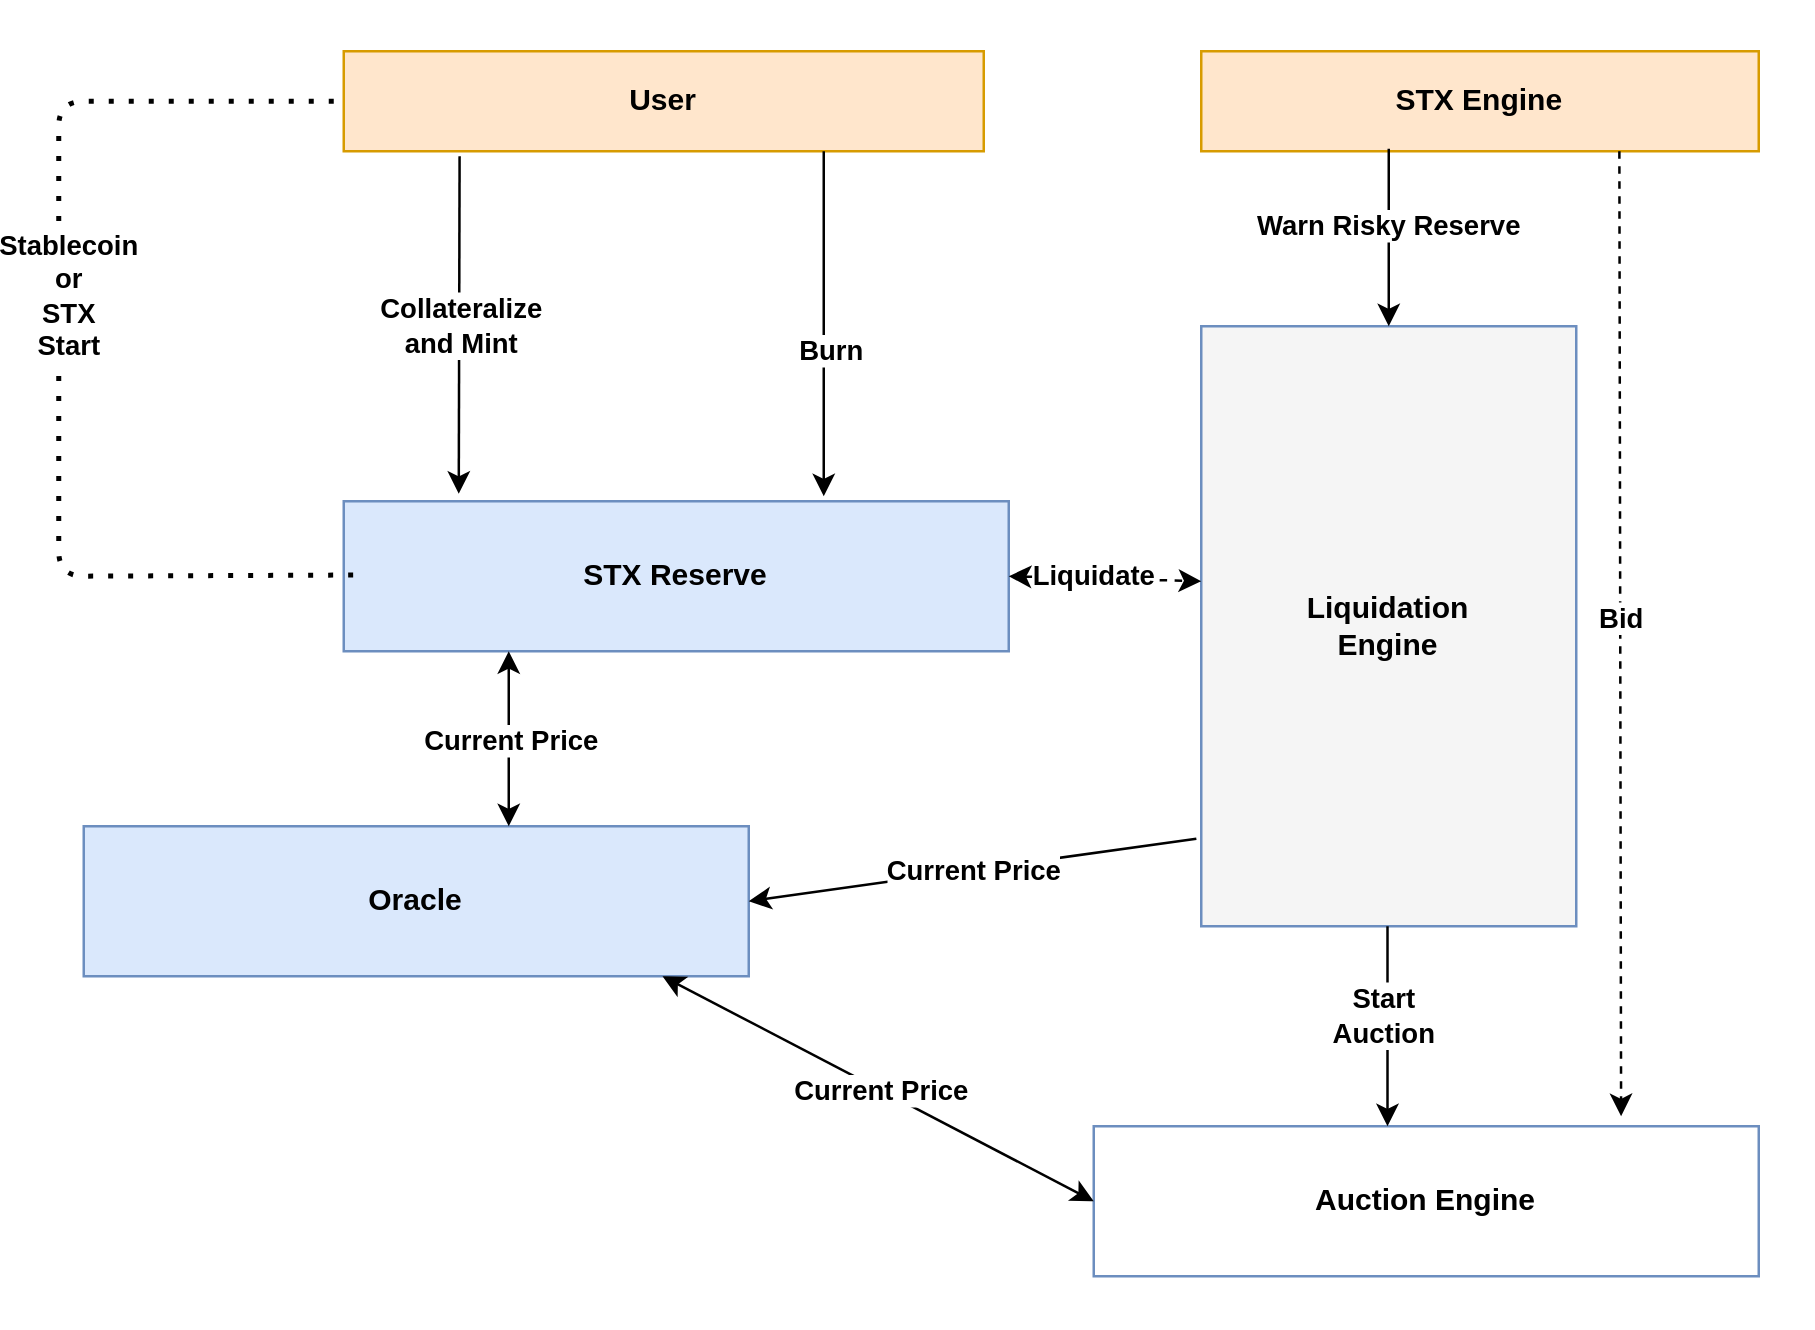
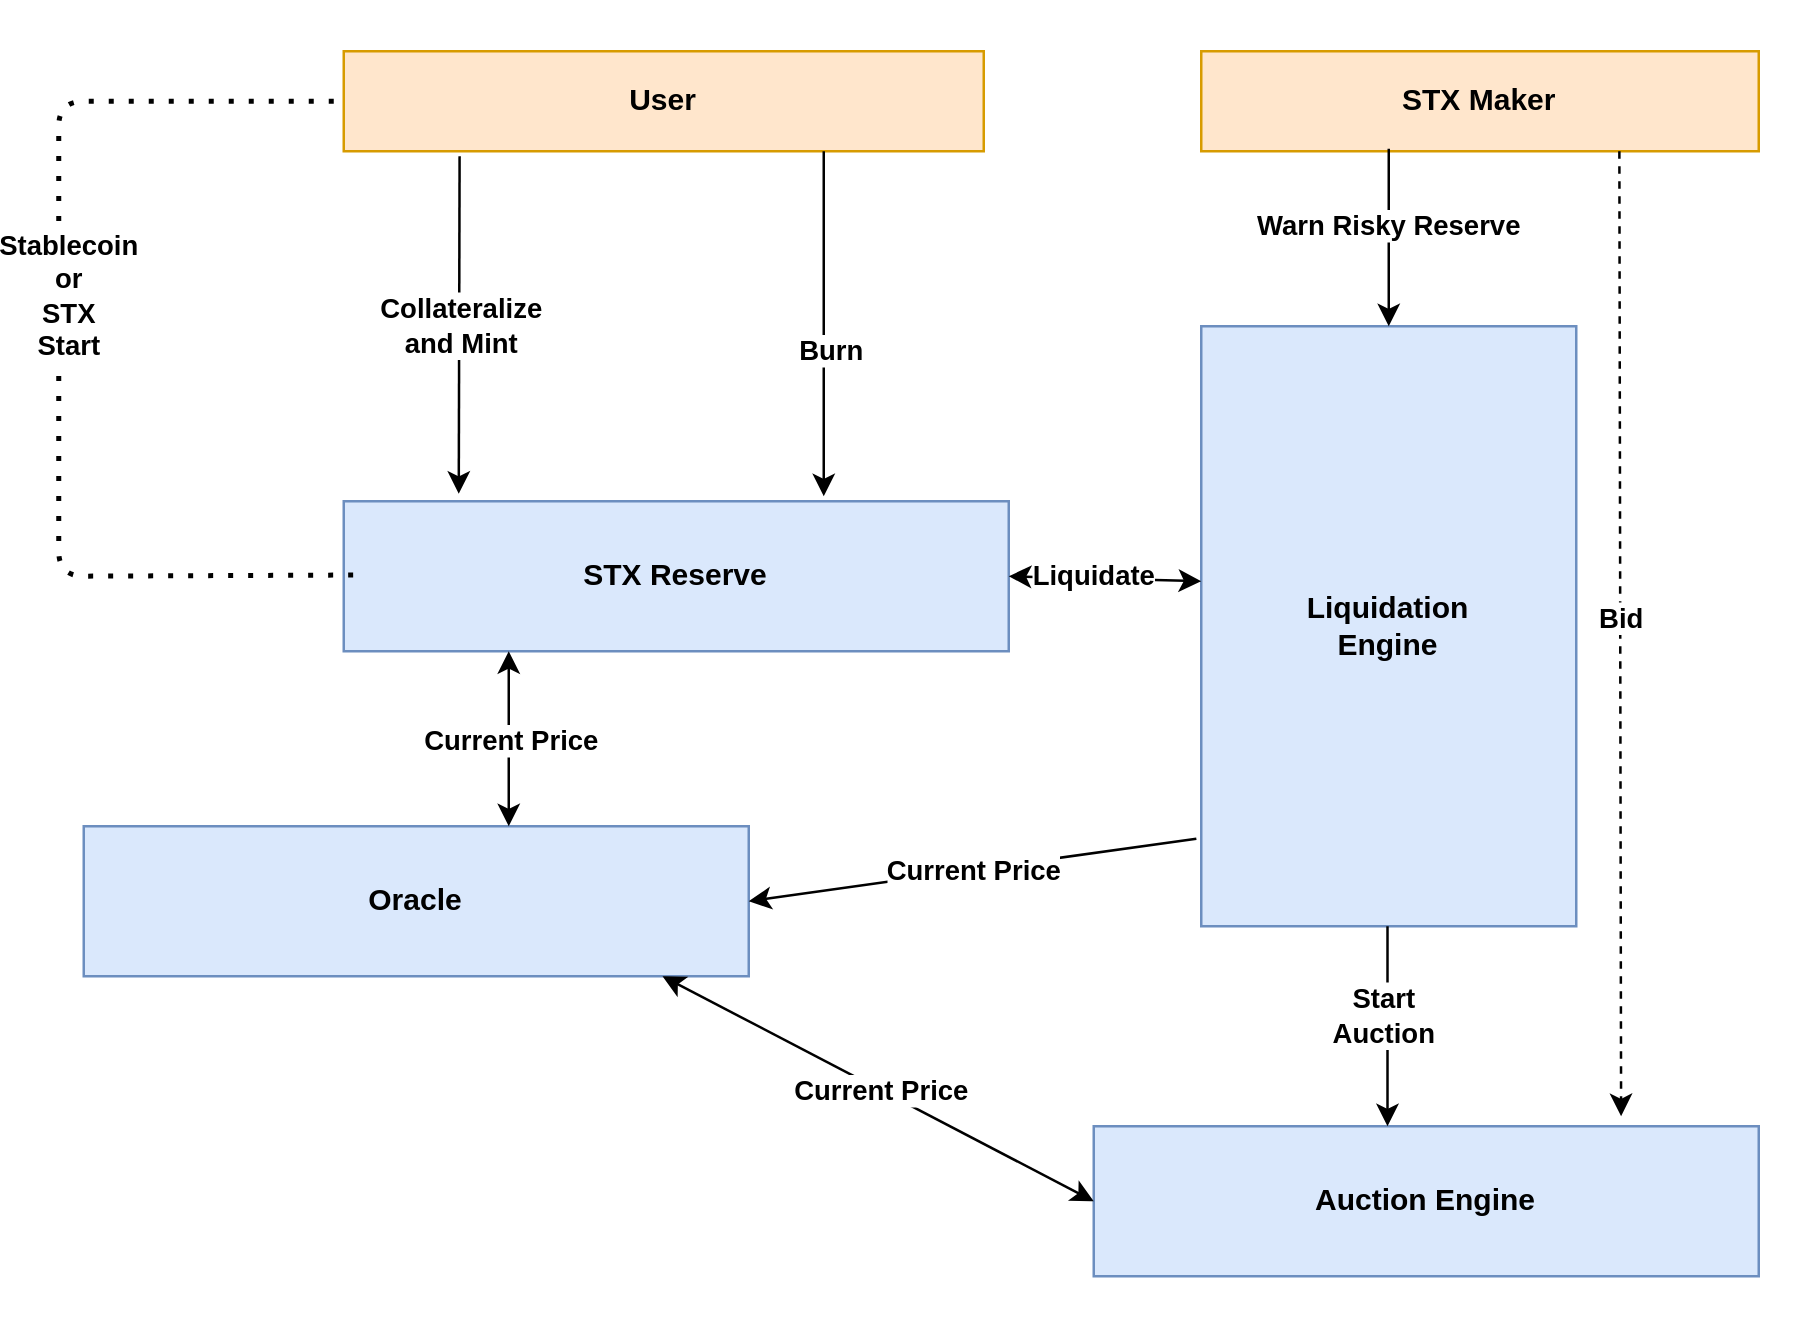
(1480, 101) -> (1480, 101)
(1169, 580) -> (1169, 580)
(1389, 626) -> (1389, 626)
(1426, 1201) -> (1426, 1201)
